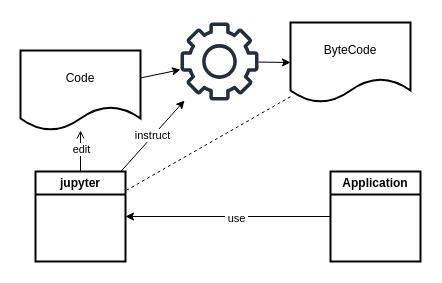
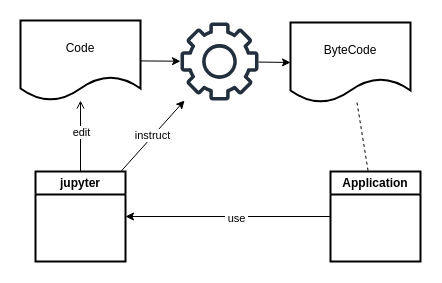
(81, 91) -> (81, 61)
(208, 144) -> (363, 137)
